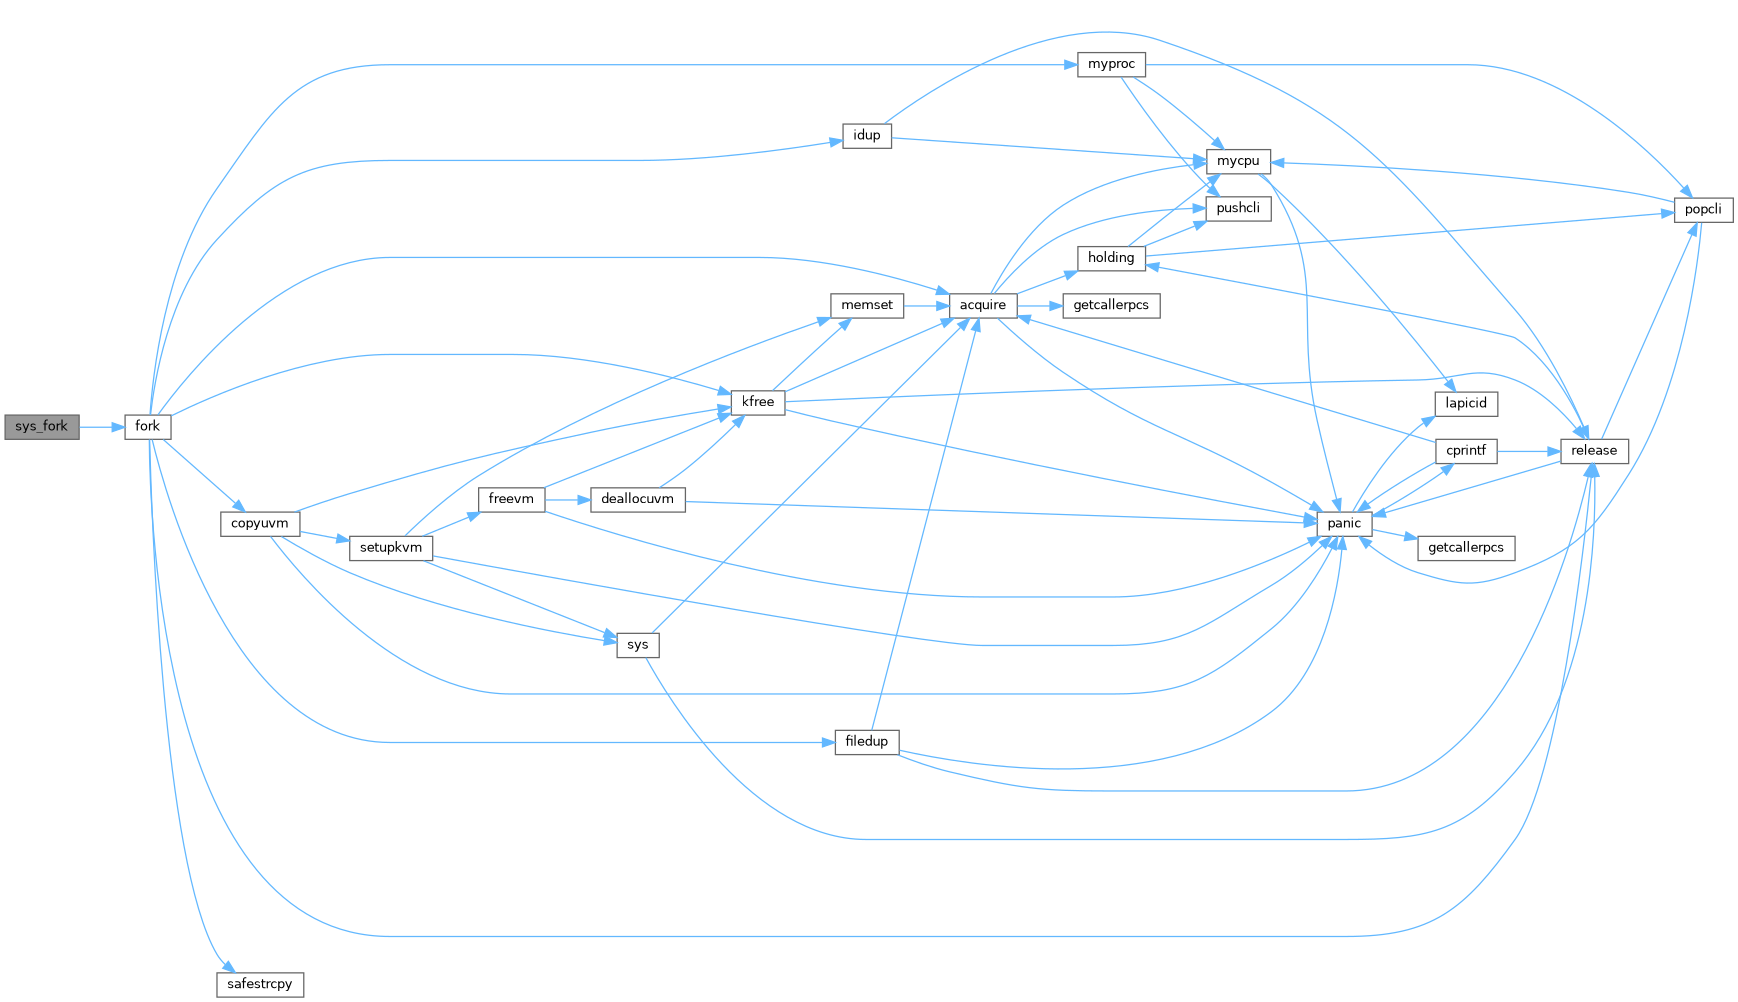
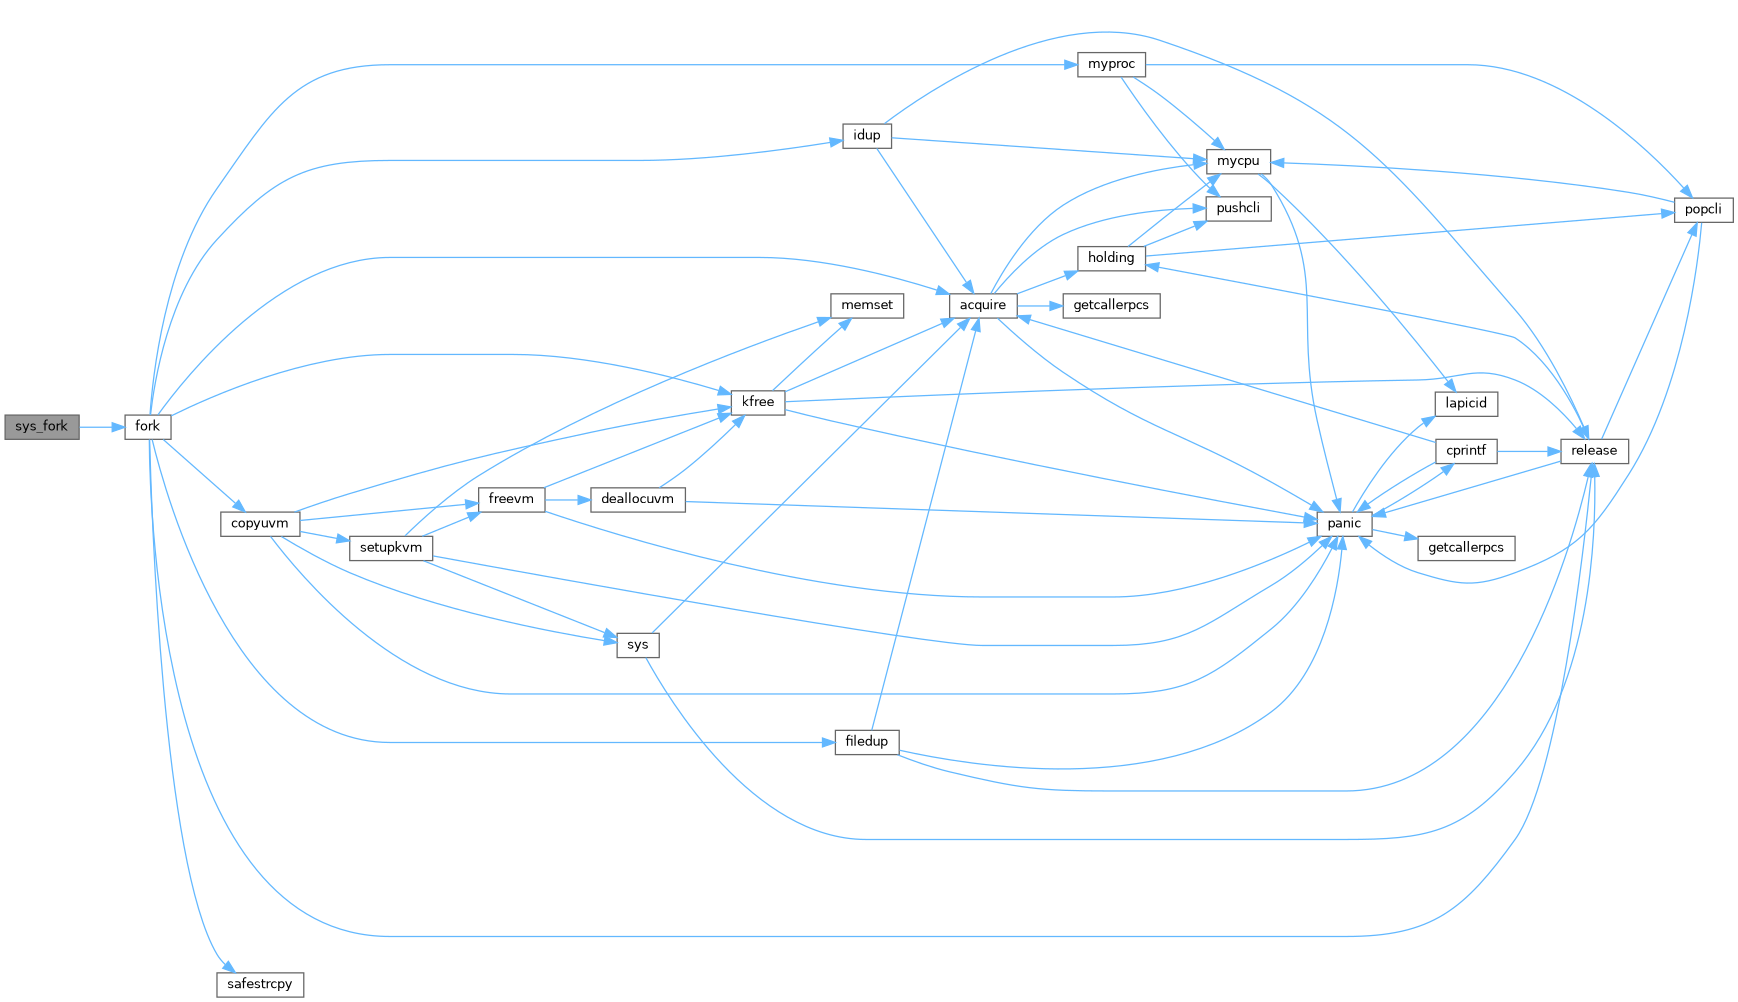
(920, 306) -> (922, 215)
none -> (383, 512)
